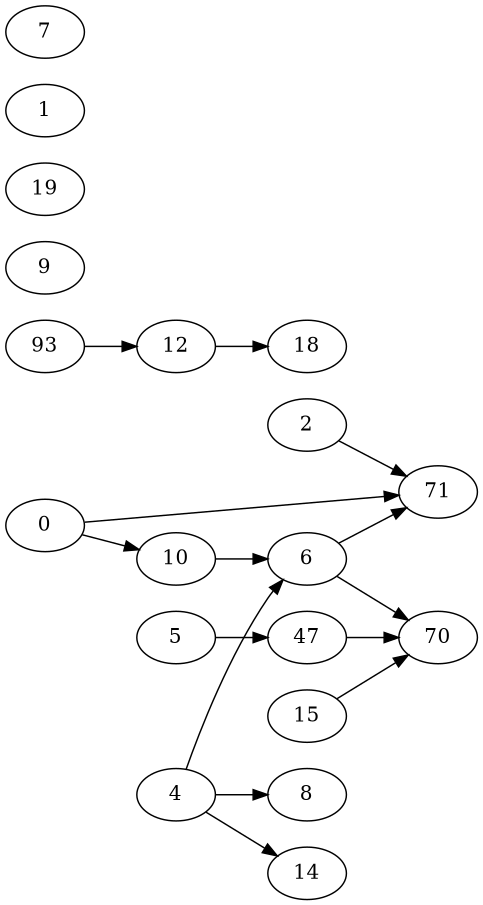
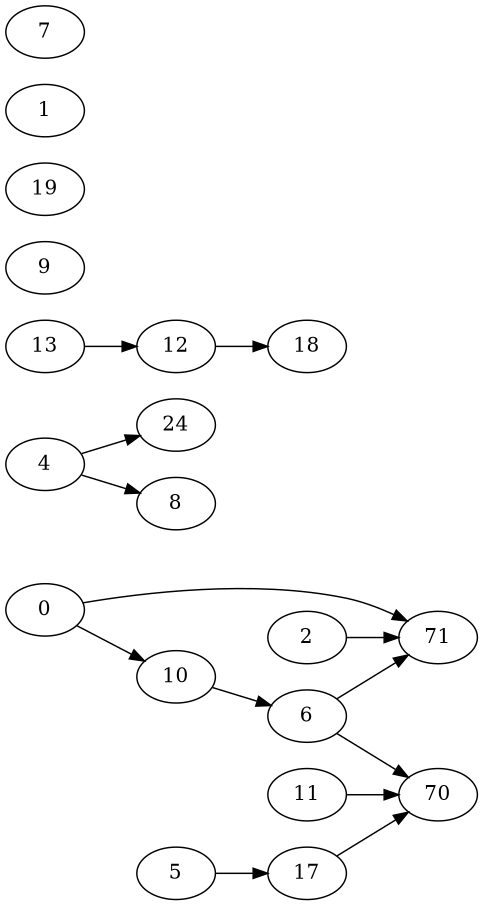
(45, 346) -> (45, 346)
(307, 638) -> (307, 873)
(224, 677) -> none
(307, 716) -> (307, 795)
(307, 873) -> (176, 425)
